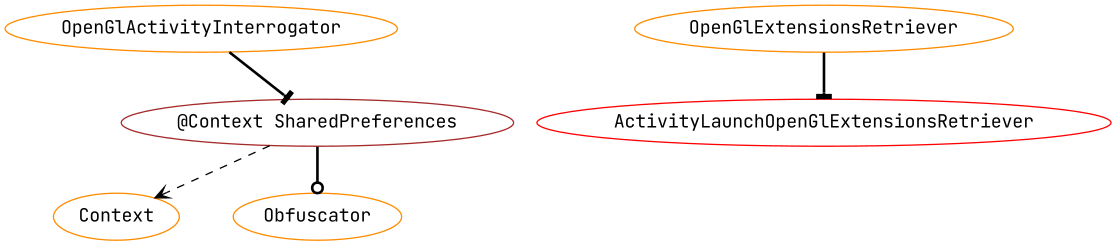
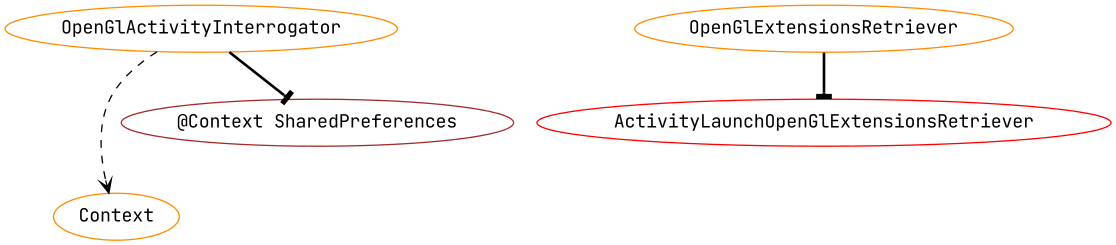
(218, 169) -> (107, 106)
(317, 217) -> none
